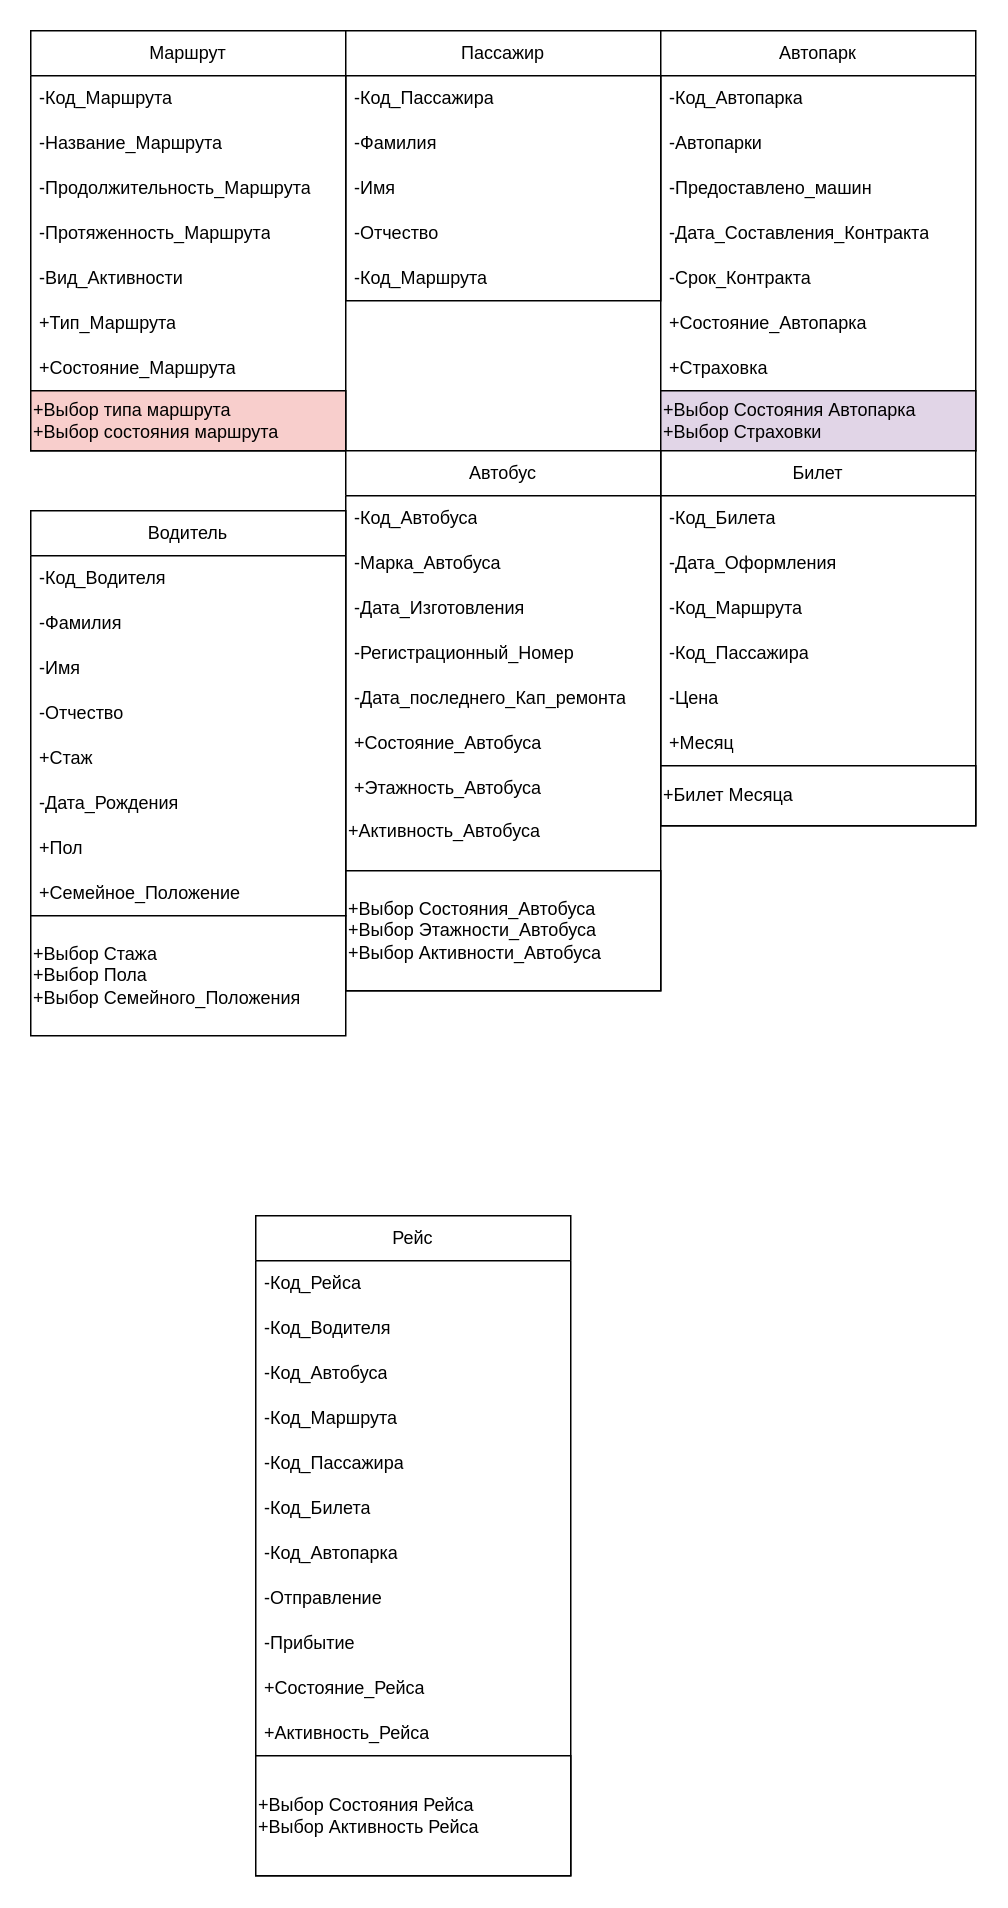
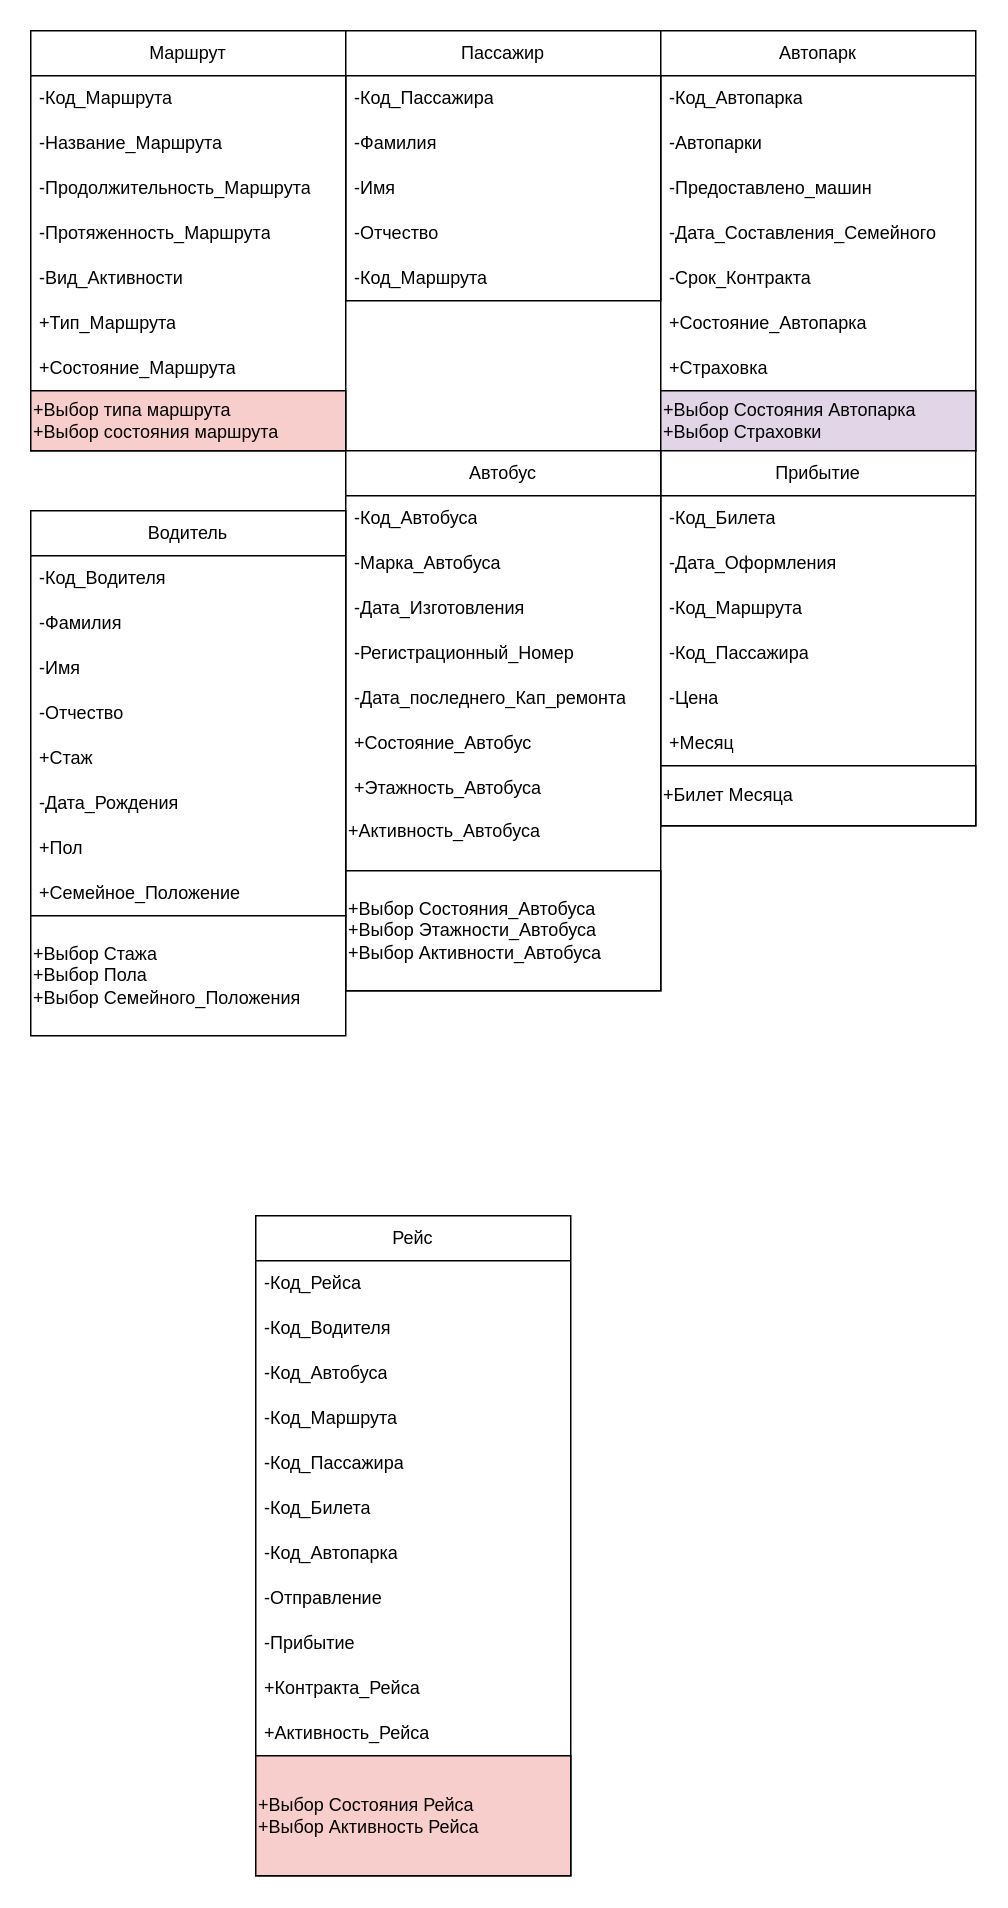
(806, 233) -> (806, 233)
(818, 473) -> (818, 473)
(451, 743) -> (445, 743)
(345, 1688) -> (345, 1688)
(413, 1816) -> (413, 1816)
